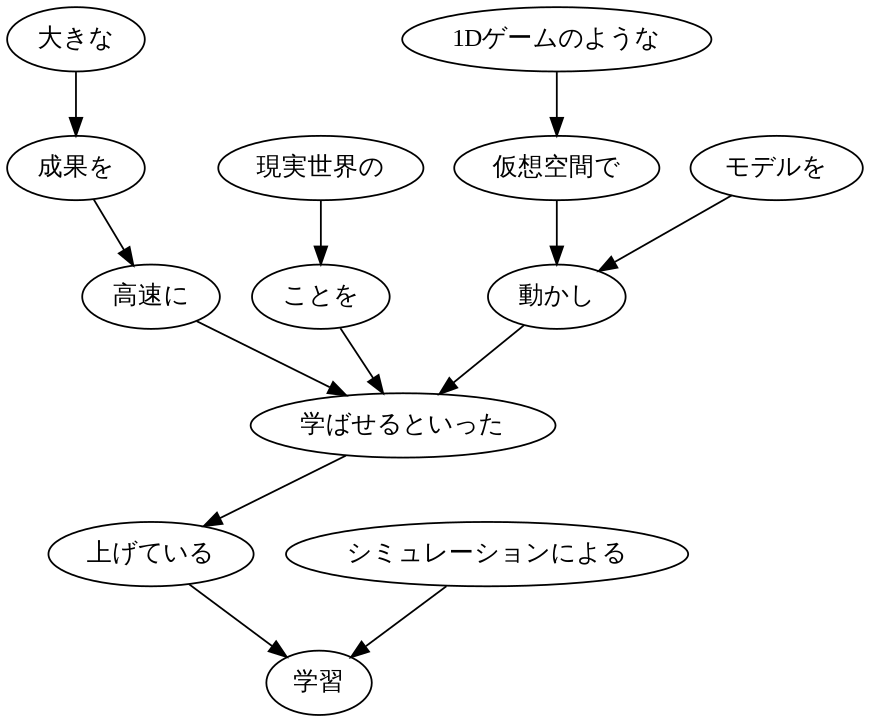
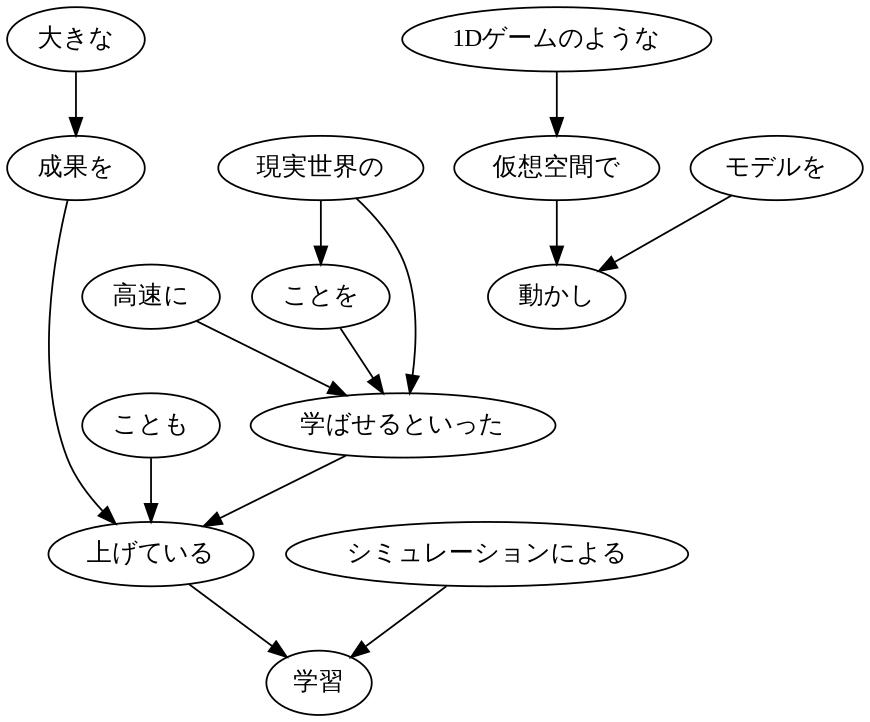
(109, 225) -> (50, 362)
(489, 354) -> (409, 279)
none -> (151, 425)
